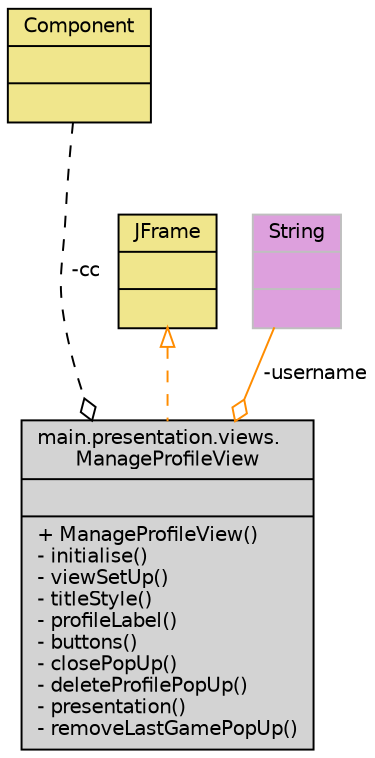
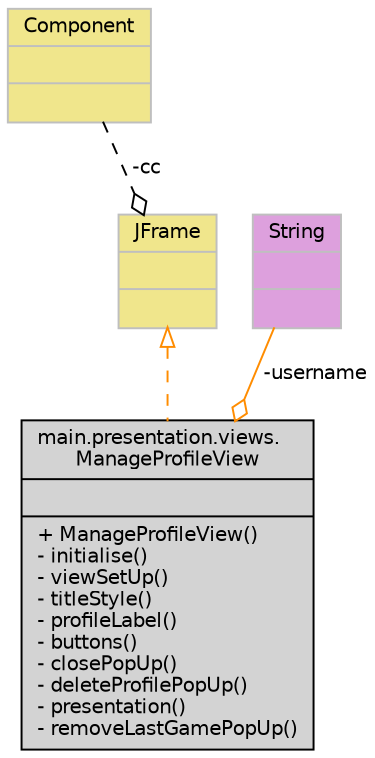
(79, 66) -> (79, 66)
(62, 261) -> (119, 157)
(168, 271) -> (168, 271)
